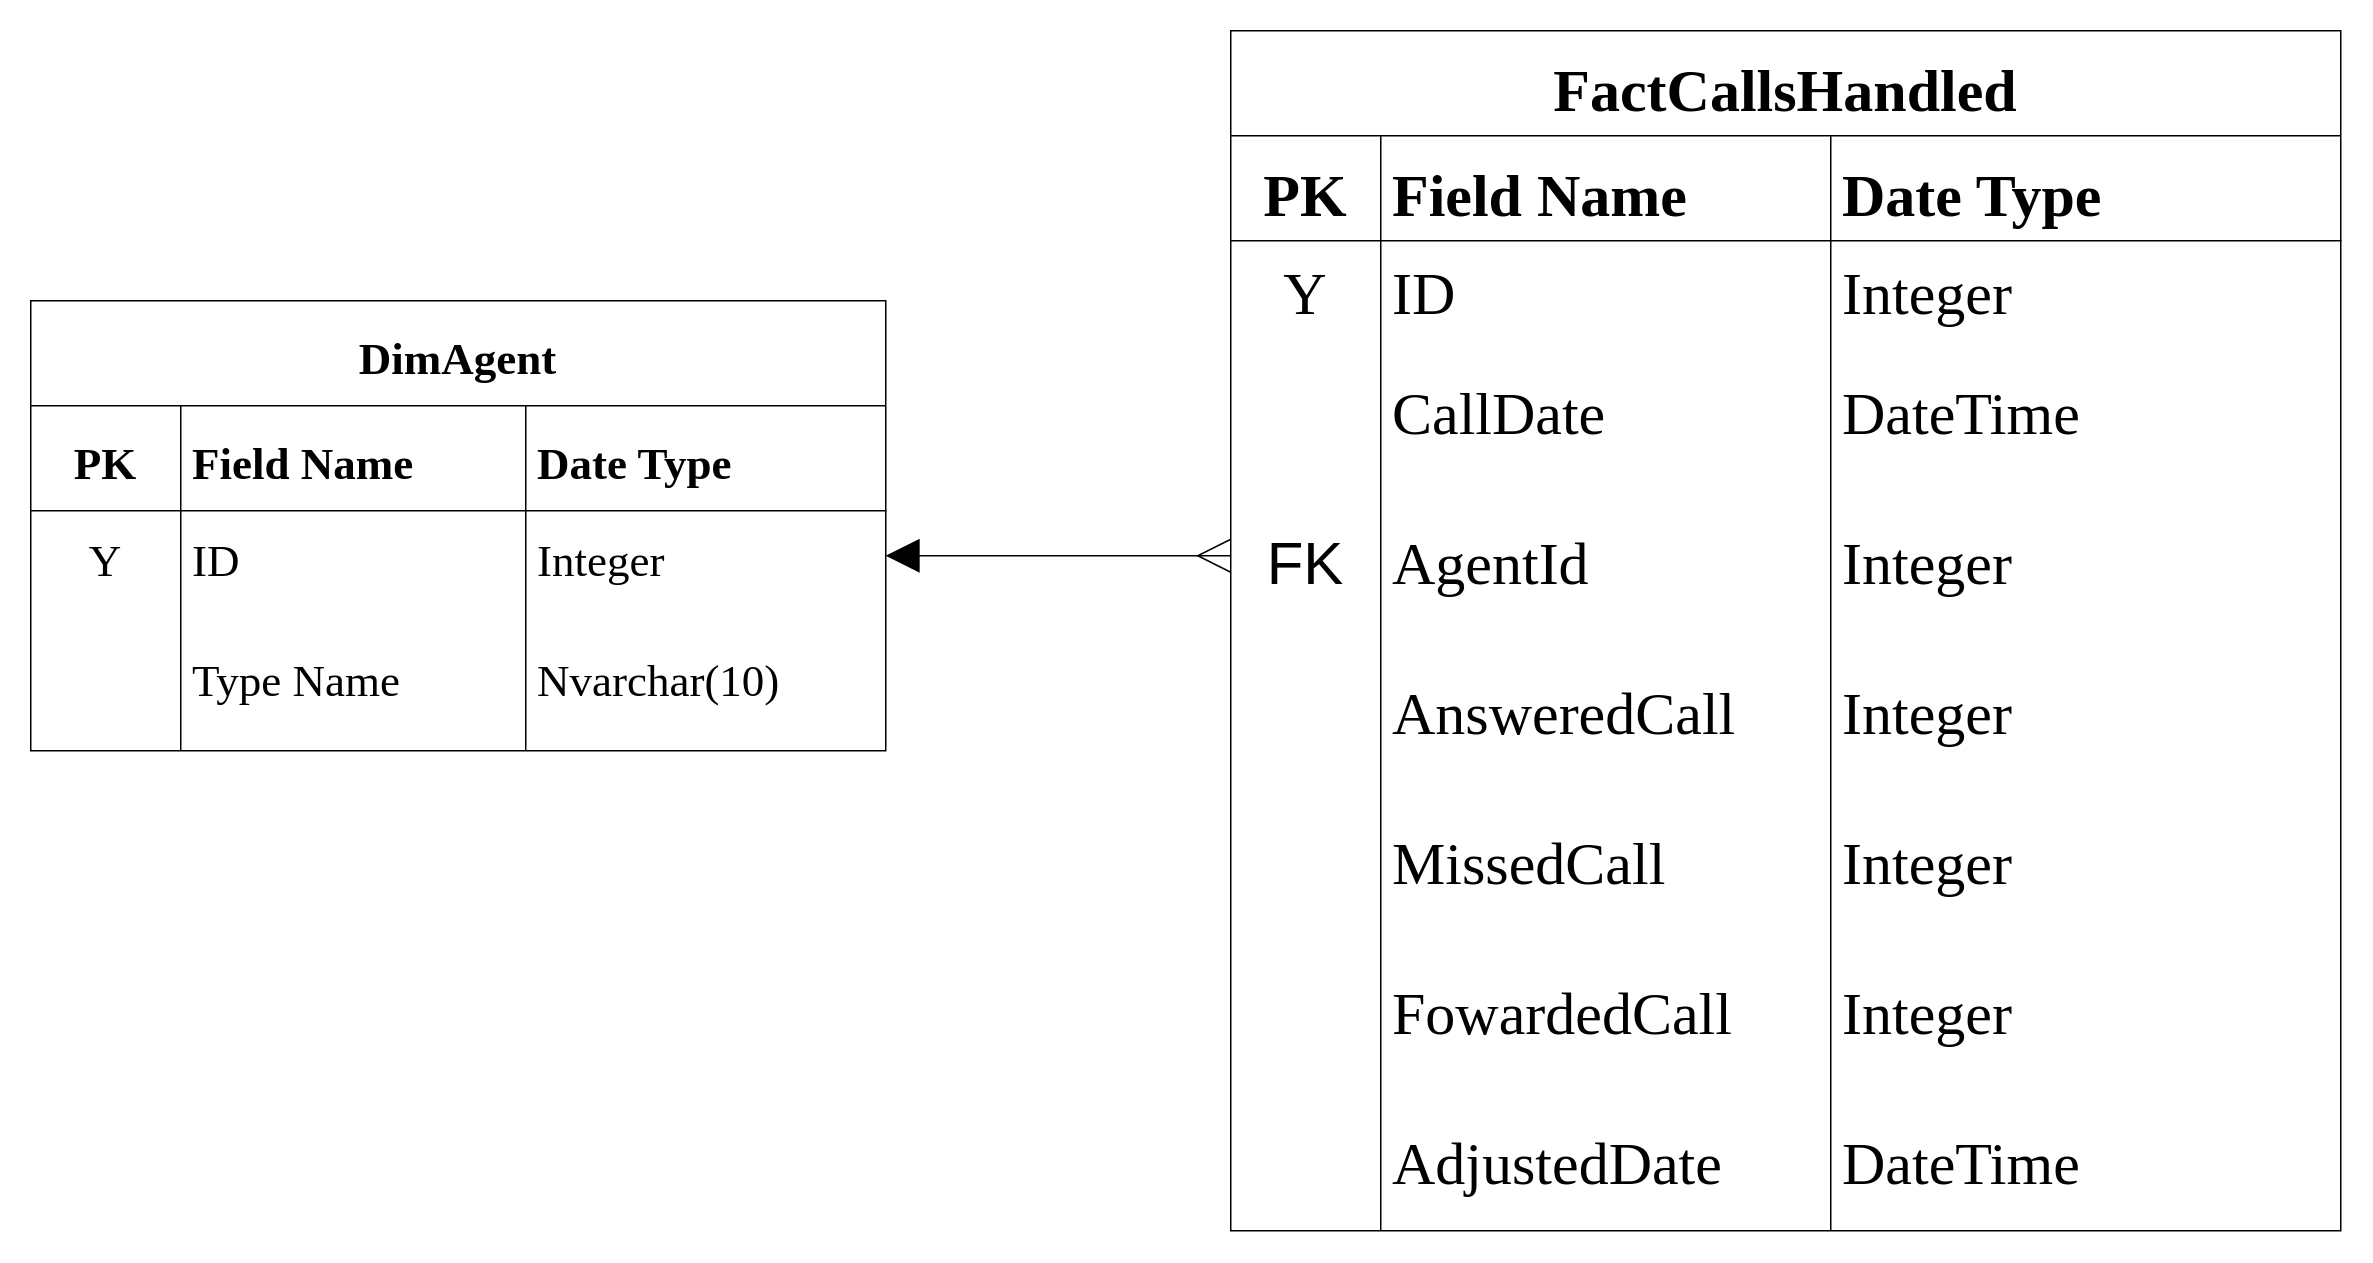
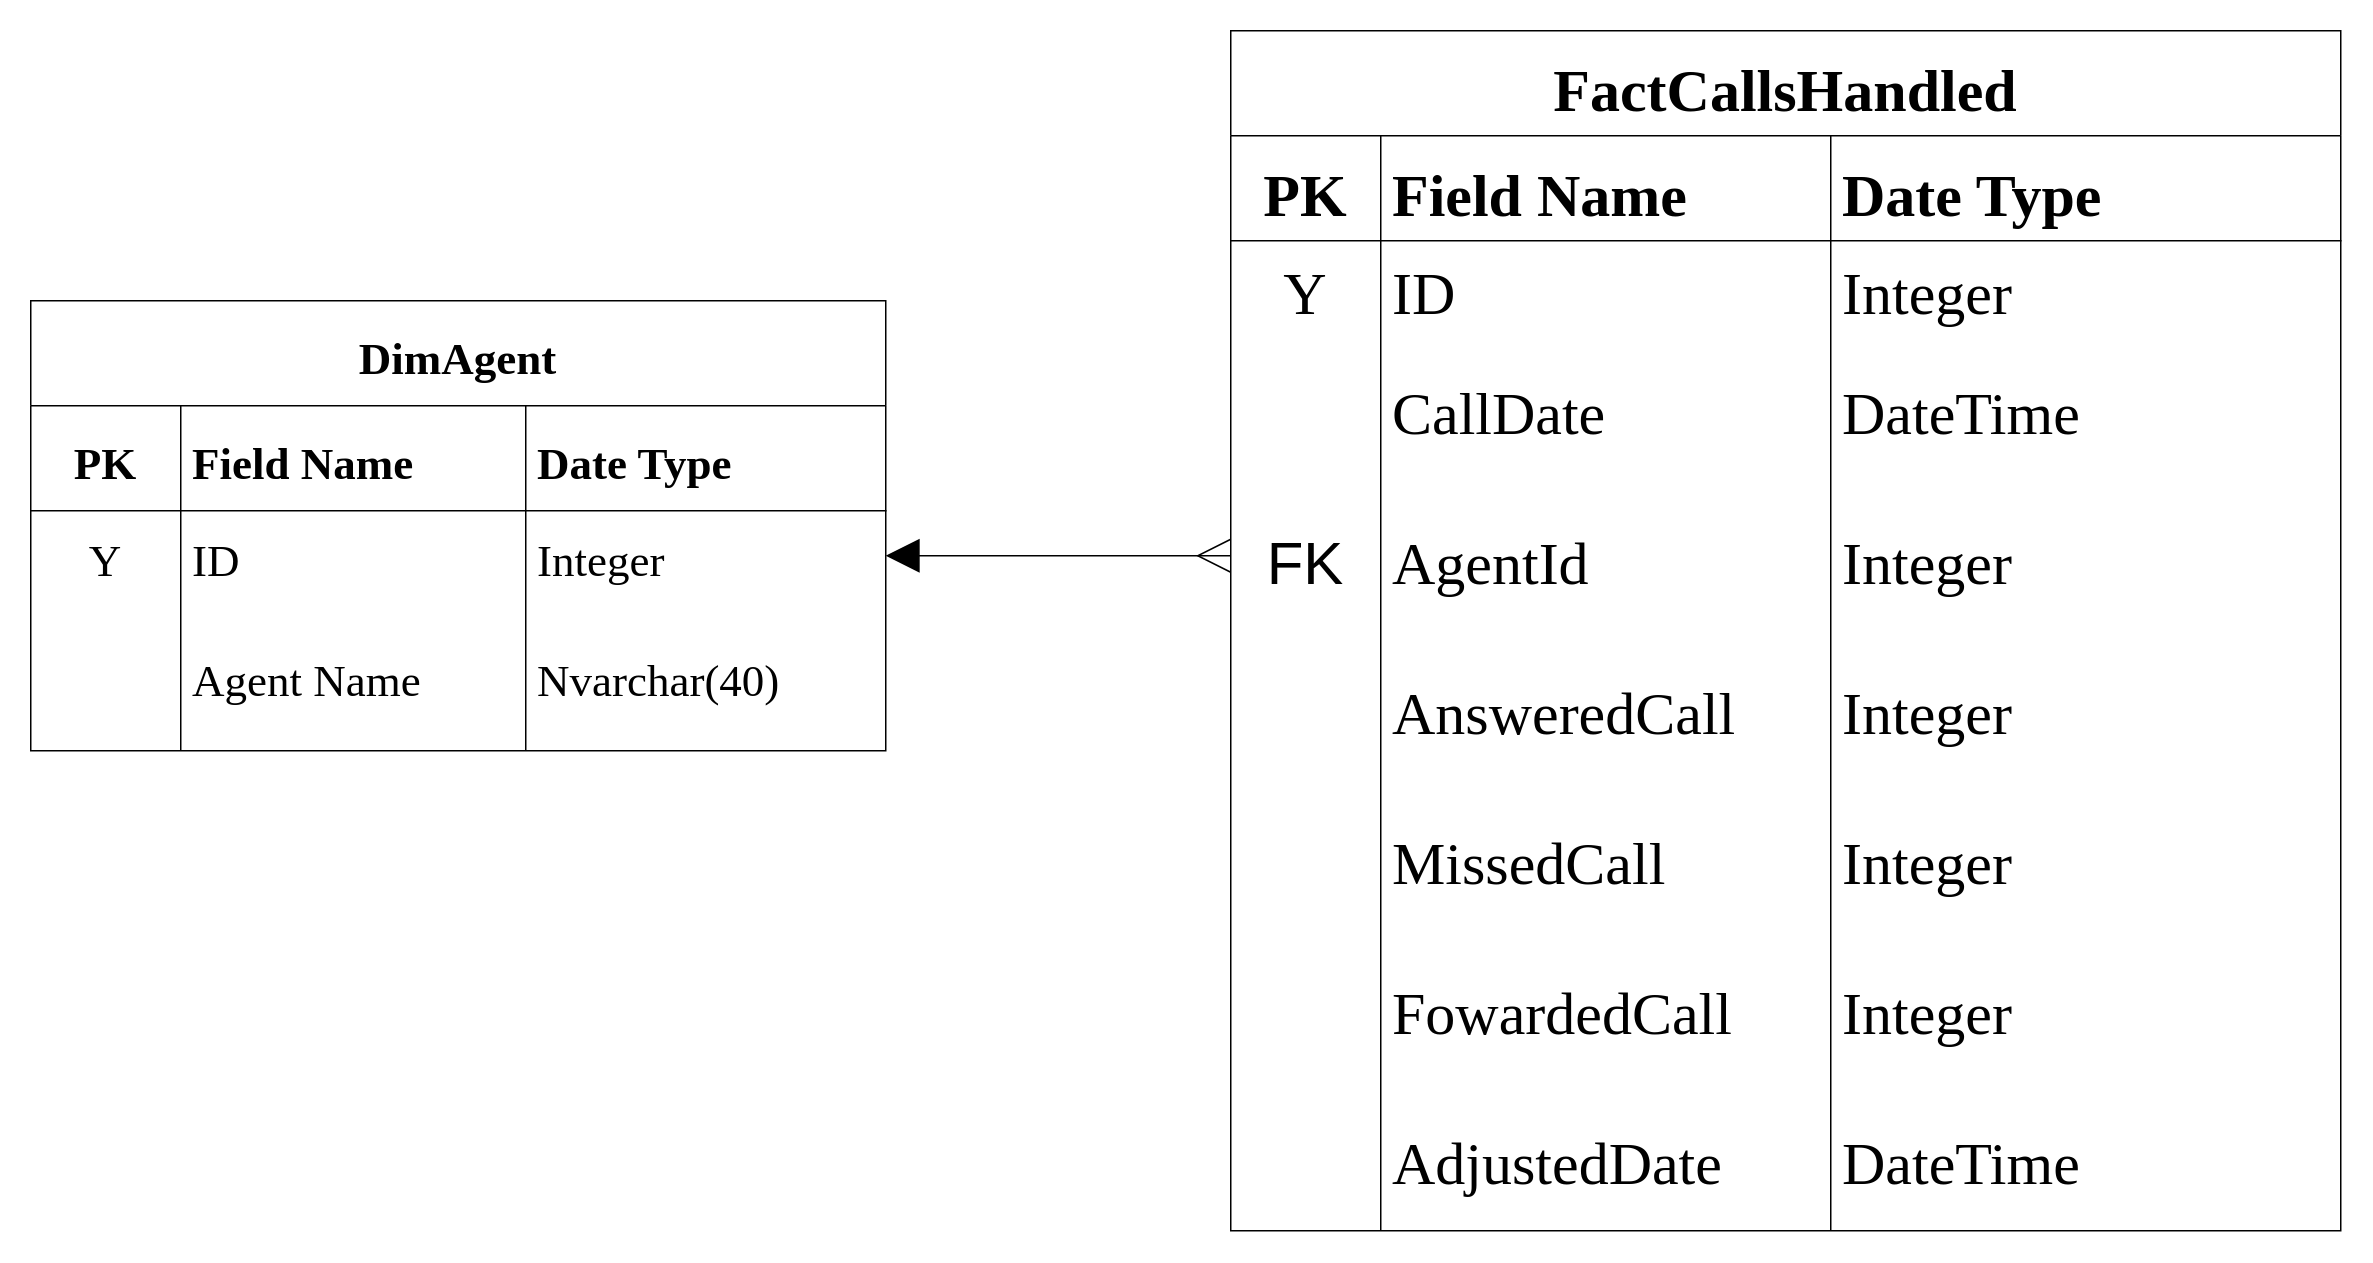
(300, 681) -> (312, 681)
(688, 681) -> (688, 681)
